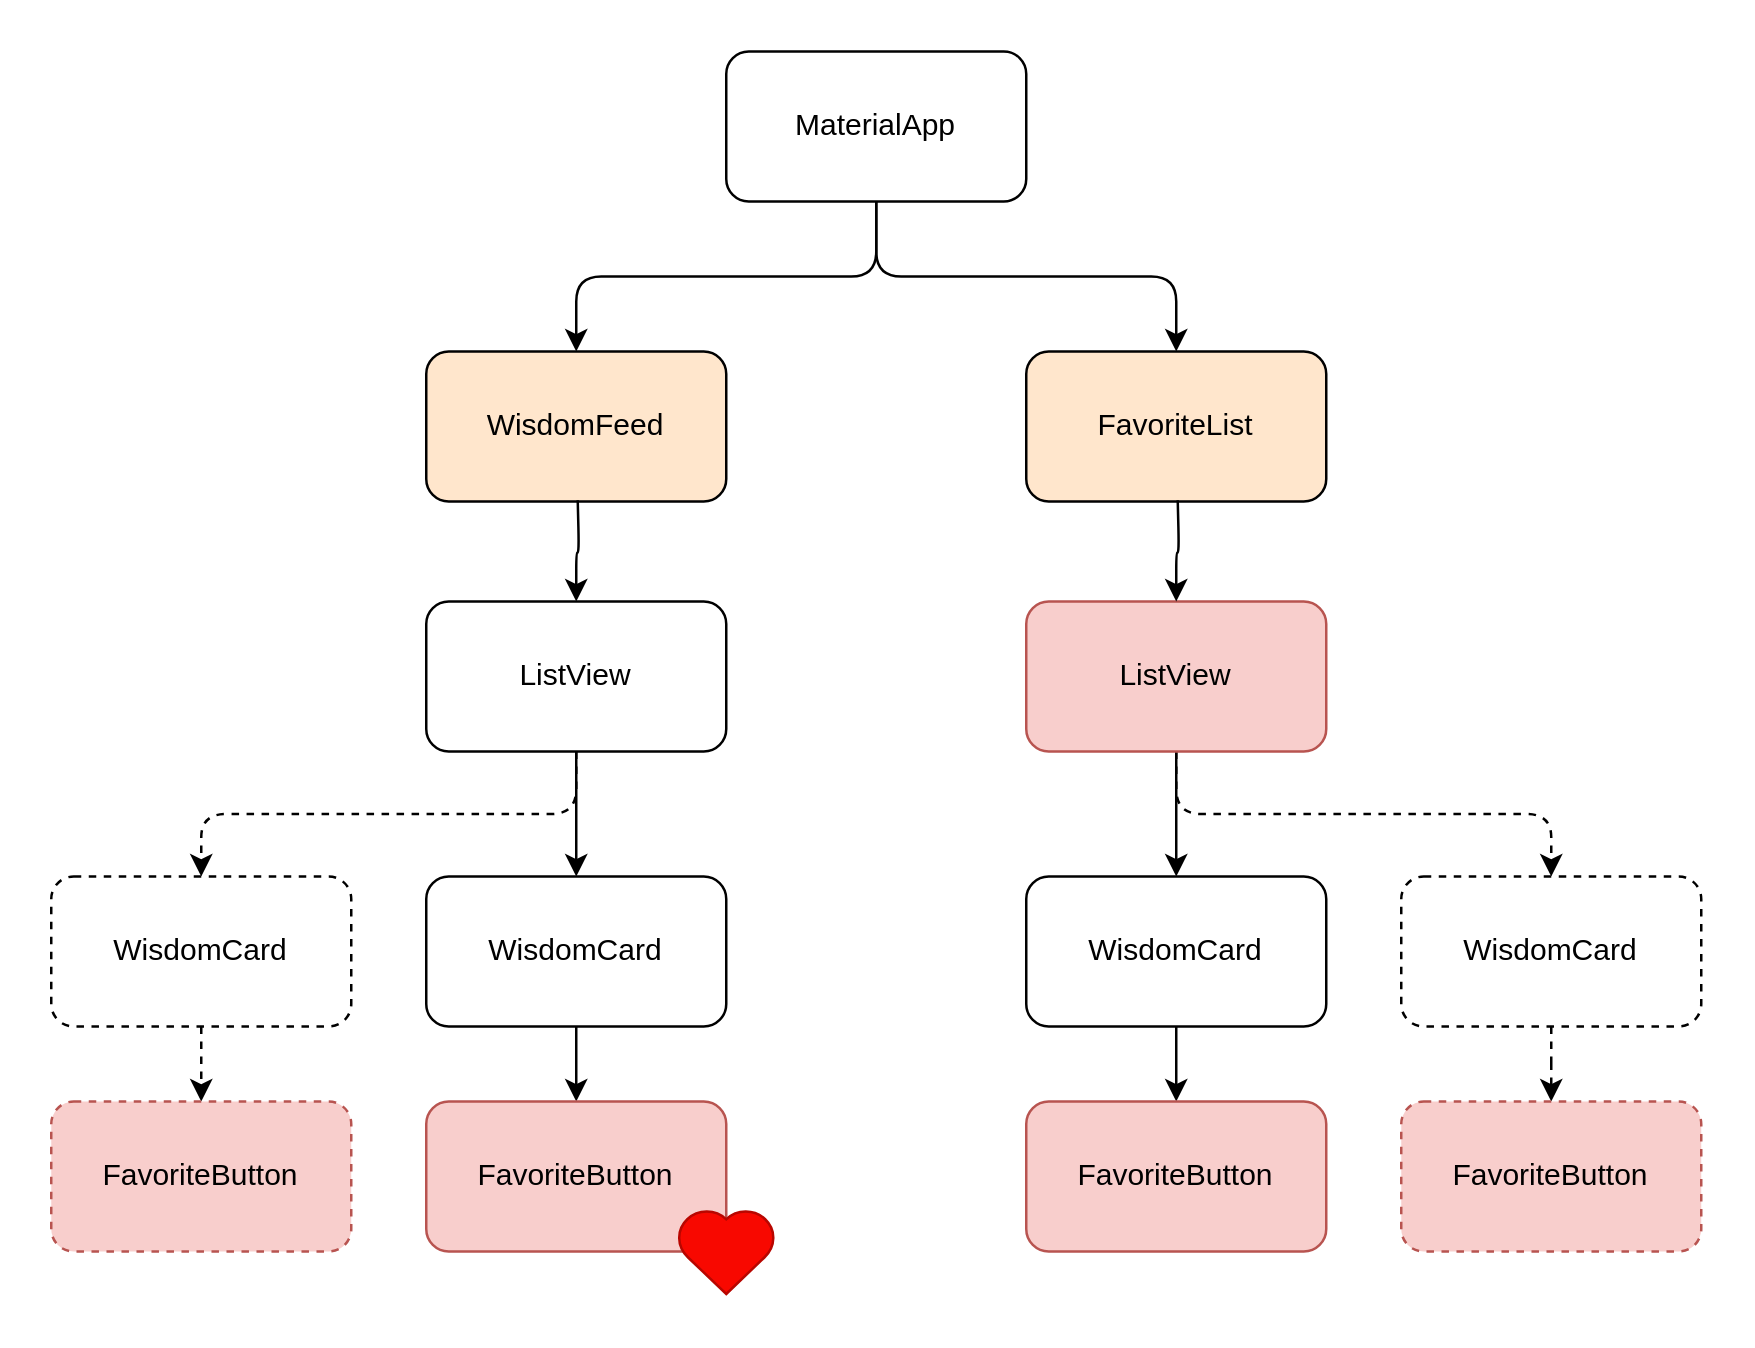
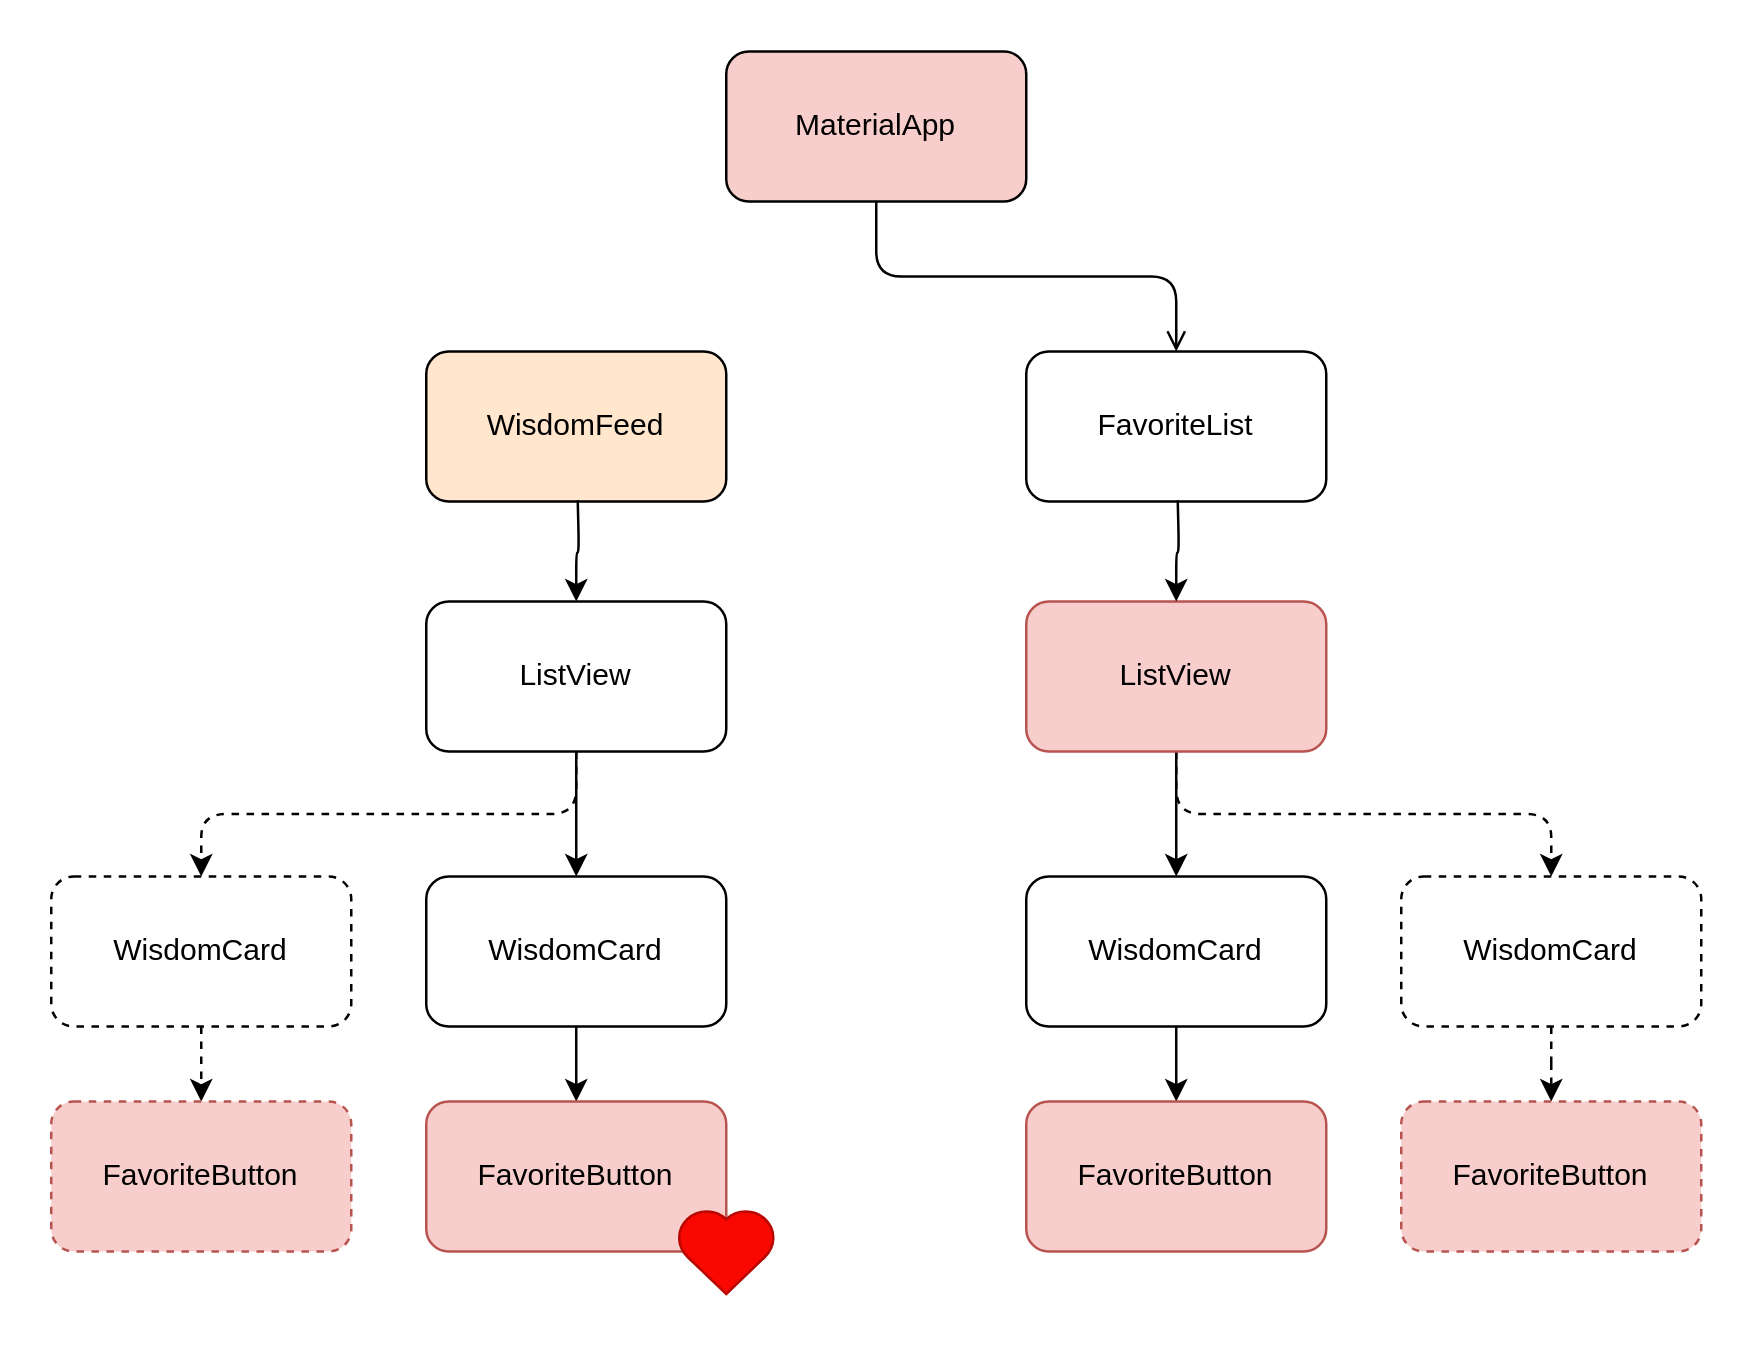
(876, 126) -> (876, 126)
(704, 276) -> none
(1176, 333) -> (1176, 337)
(1176, 426) -> (1176, 426)
